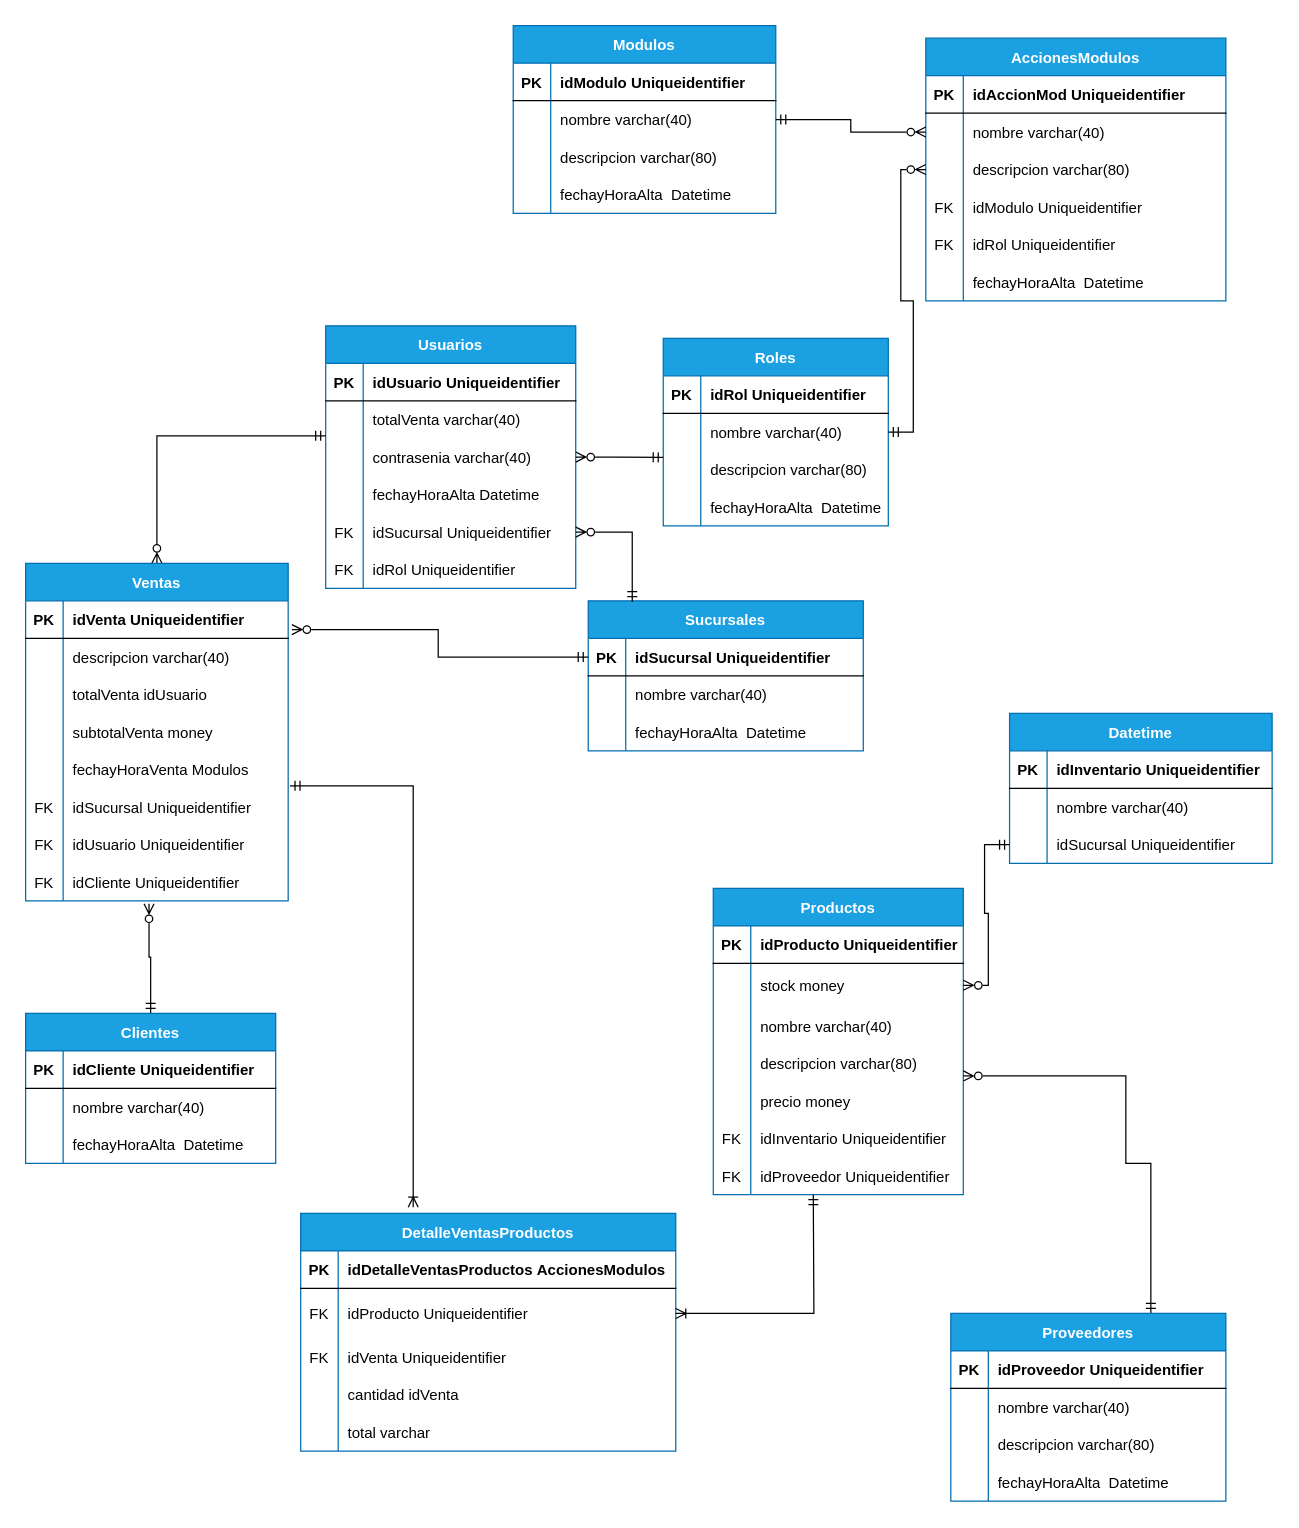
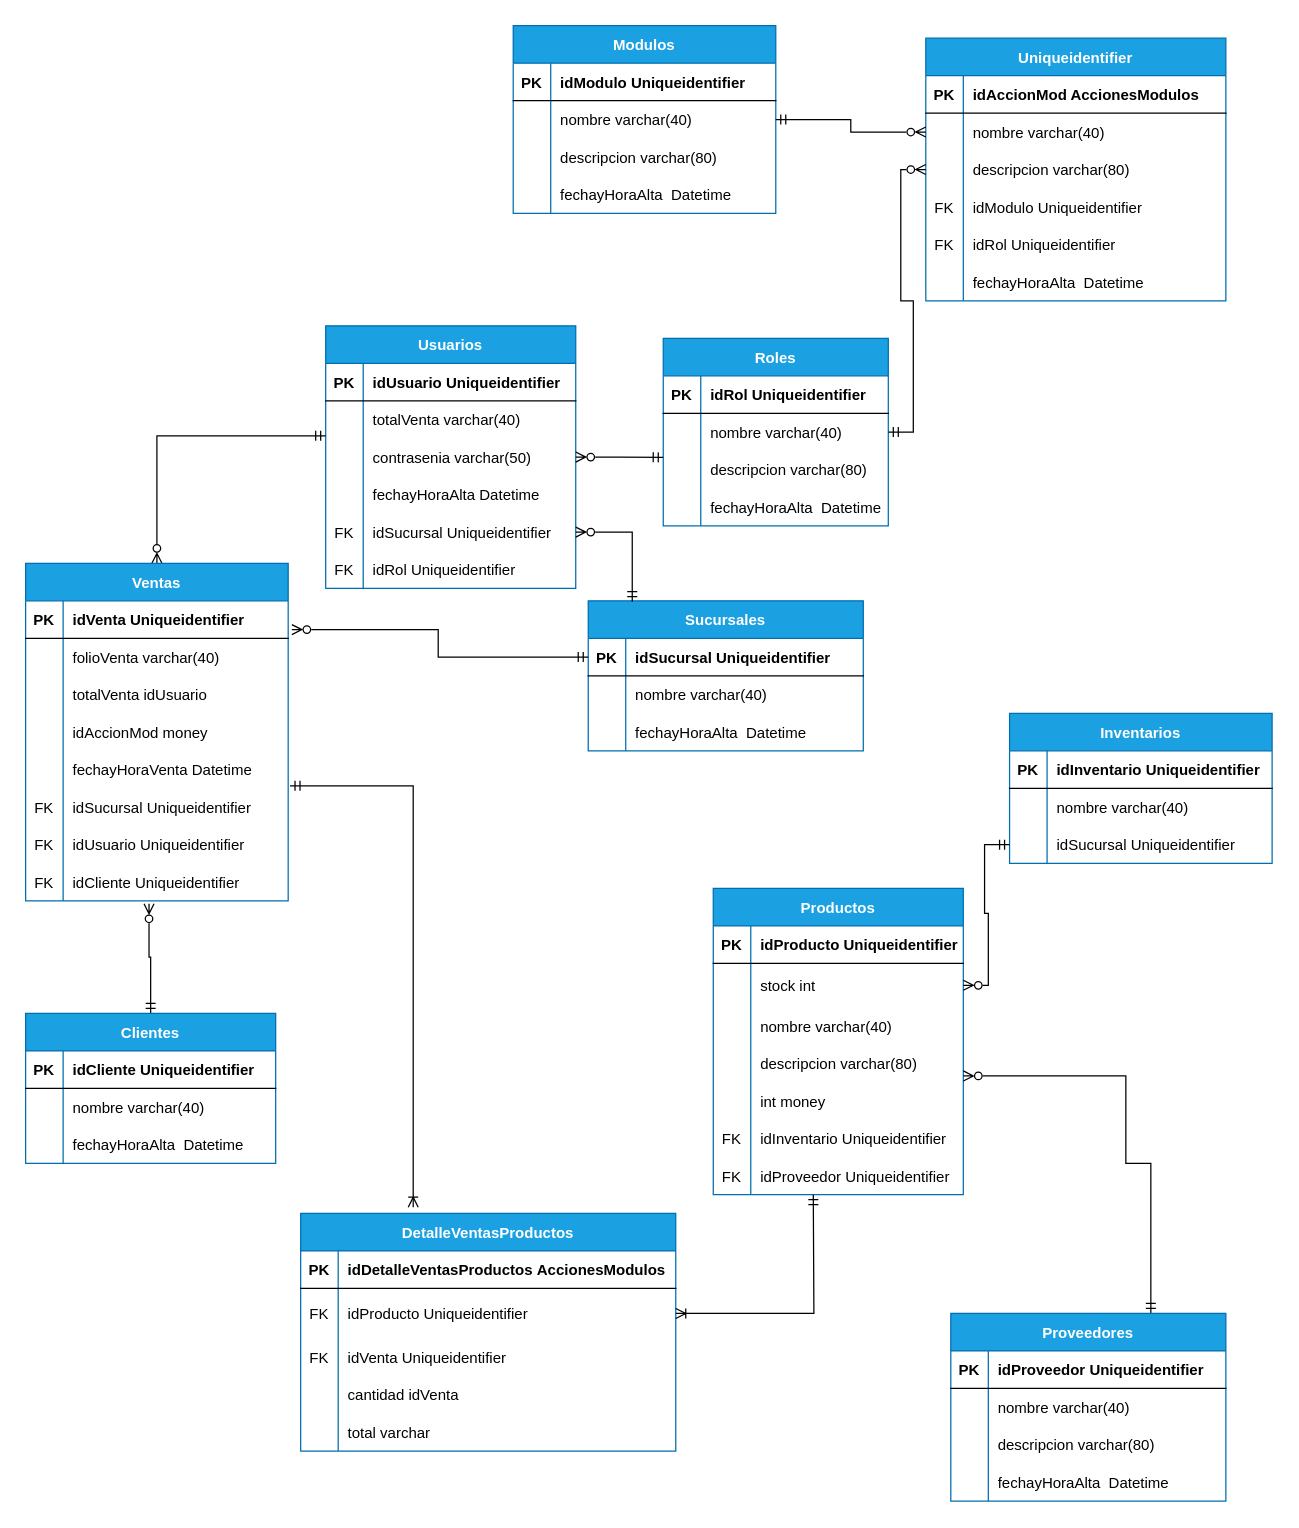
(1075, 58) -> (1075, 58)
(1076, 95) -> (1076, 95)
(465, 458) -> (465, 458)
(163, 658) -> (159, 658)
(148, 733) -> (138, 733)
(1140, 733) -> (1140, 733)
(165, 770) -> (169, 770)
(804, 986) -> (794, 986)
(807, 1101) -> (794, 1101)
